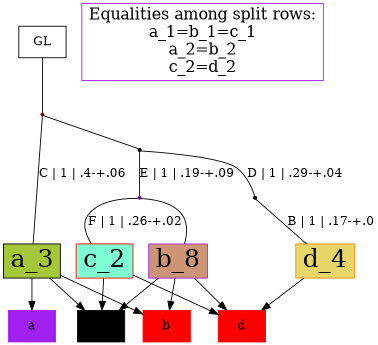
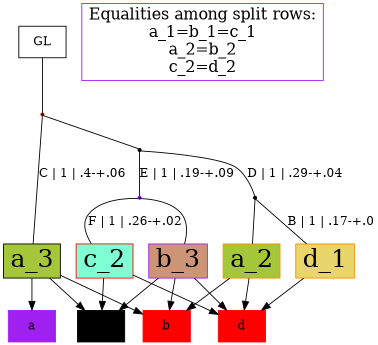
(178, 261) -> (178, 261)
none -> (252, 261)
(325, 261) -> (325, 261)
